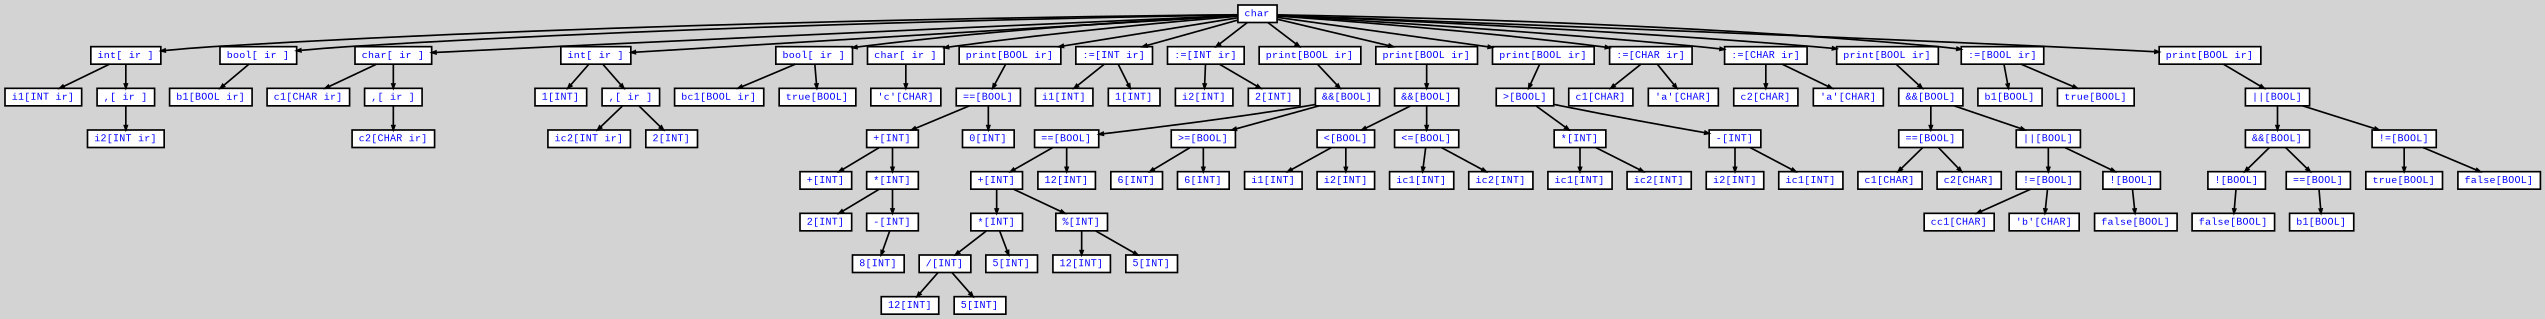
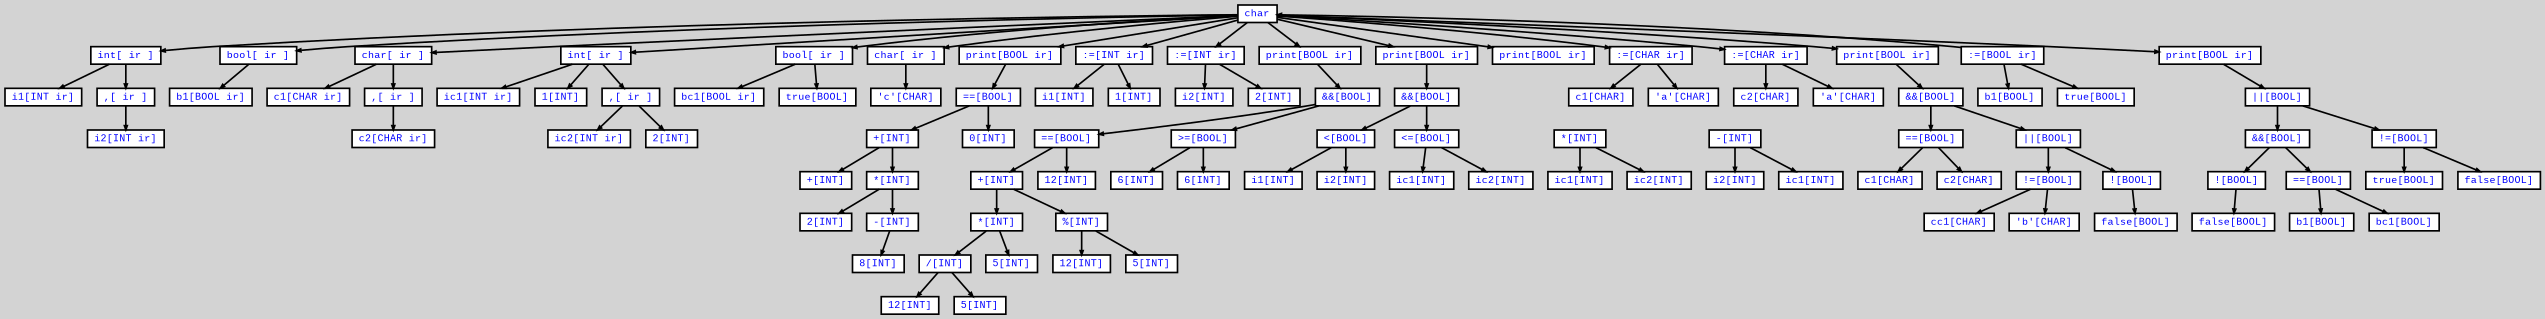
(1617, 25) -> (1622, 25)
none -> (478, 97)
(1525, 97) -> none
none -> (2404, 222)
